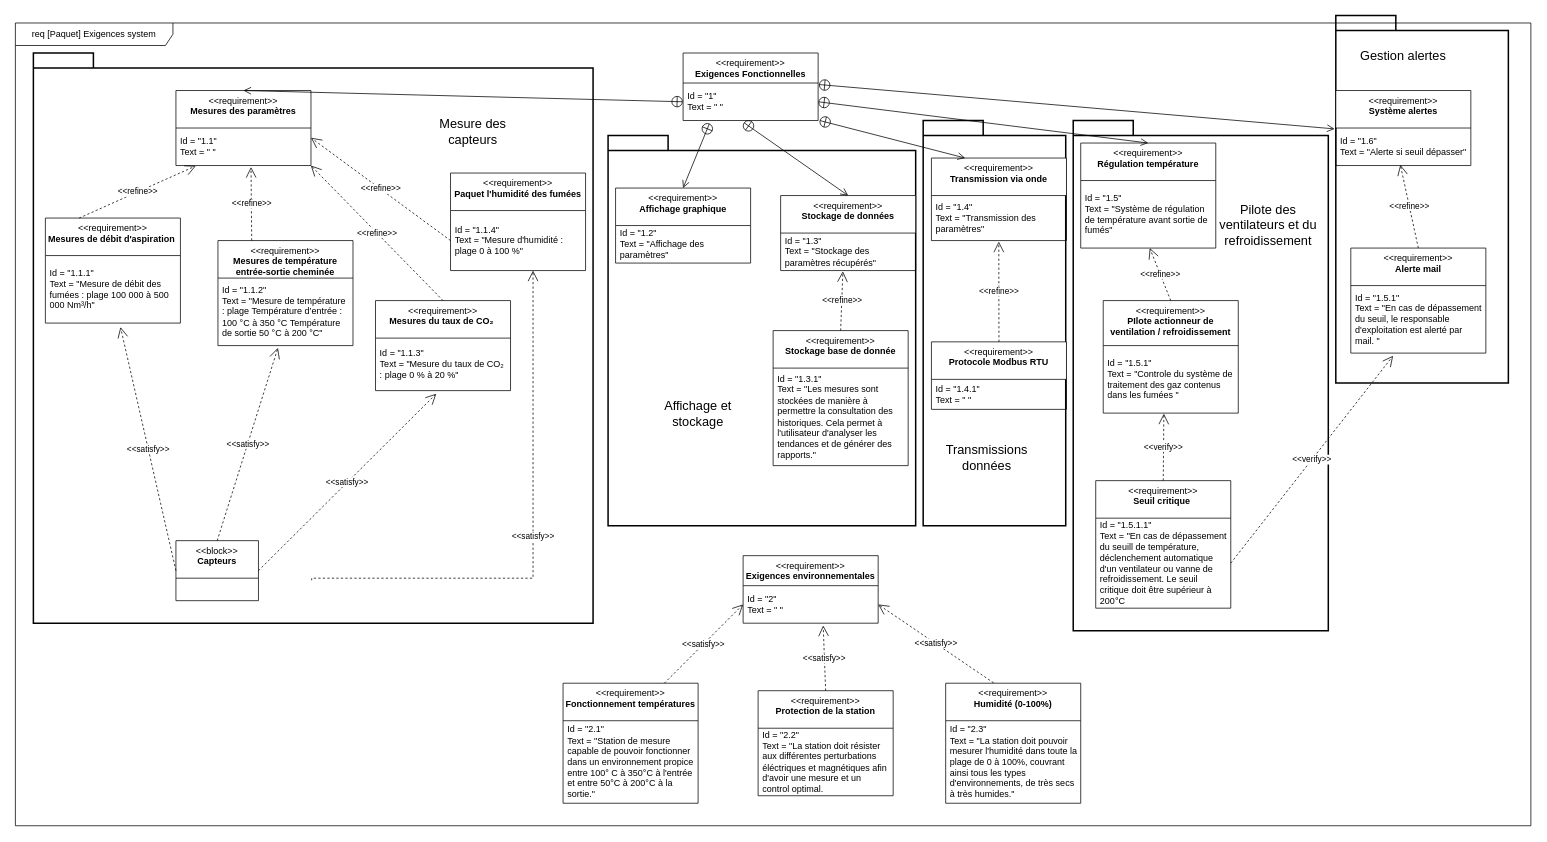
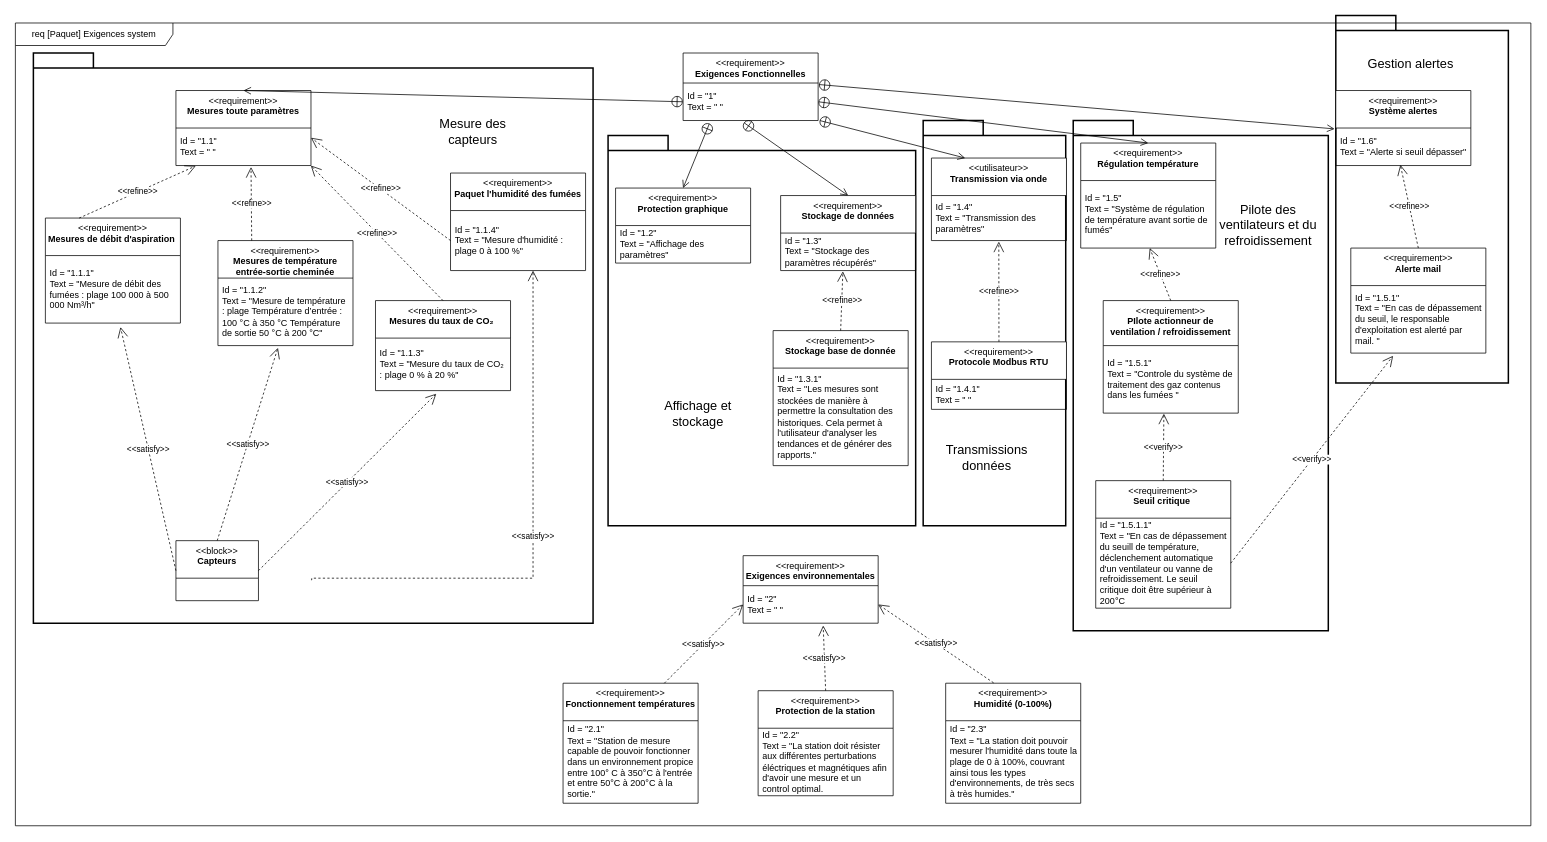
(1403, 56) -> (1410, 64)
(243, 106) -> (243, 106)
(999, 174) -> (999, 174)
(683, 204) -> (683, 204)
